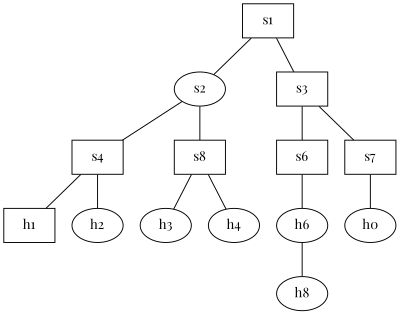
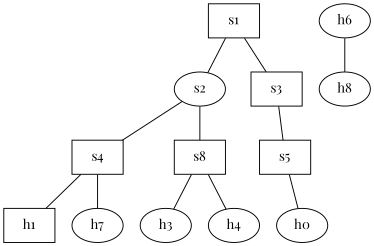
(302, 157) -> none
(370, 157) -> (285, 157)
(98, 225) -> (98, 225)
